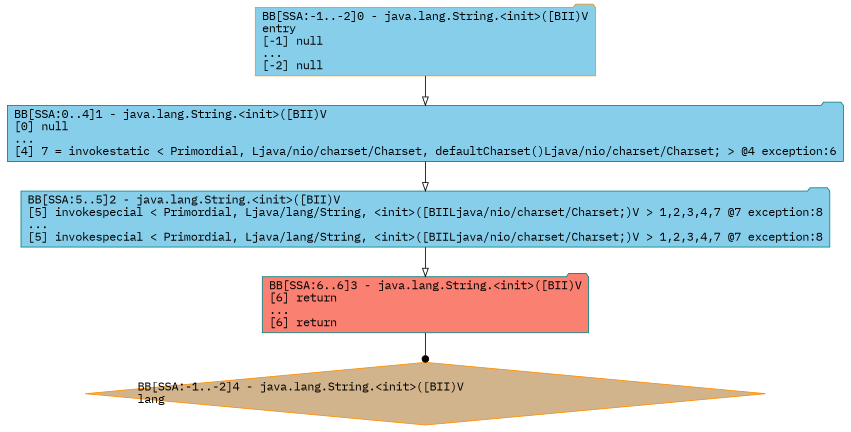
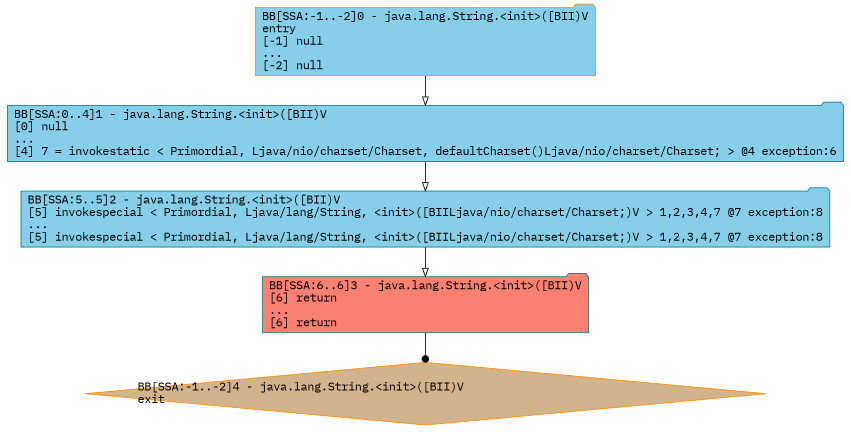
(425, 394) -> (425, 394)
